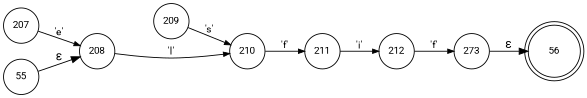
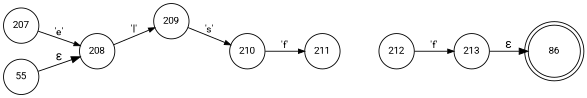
(356, 51) -> none
(472, 51) -> (472, 51)
(554, 51) -> (554, 51)
(169, 58) -> (131, 37)
